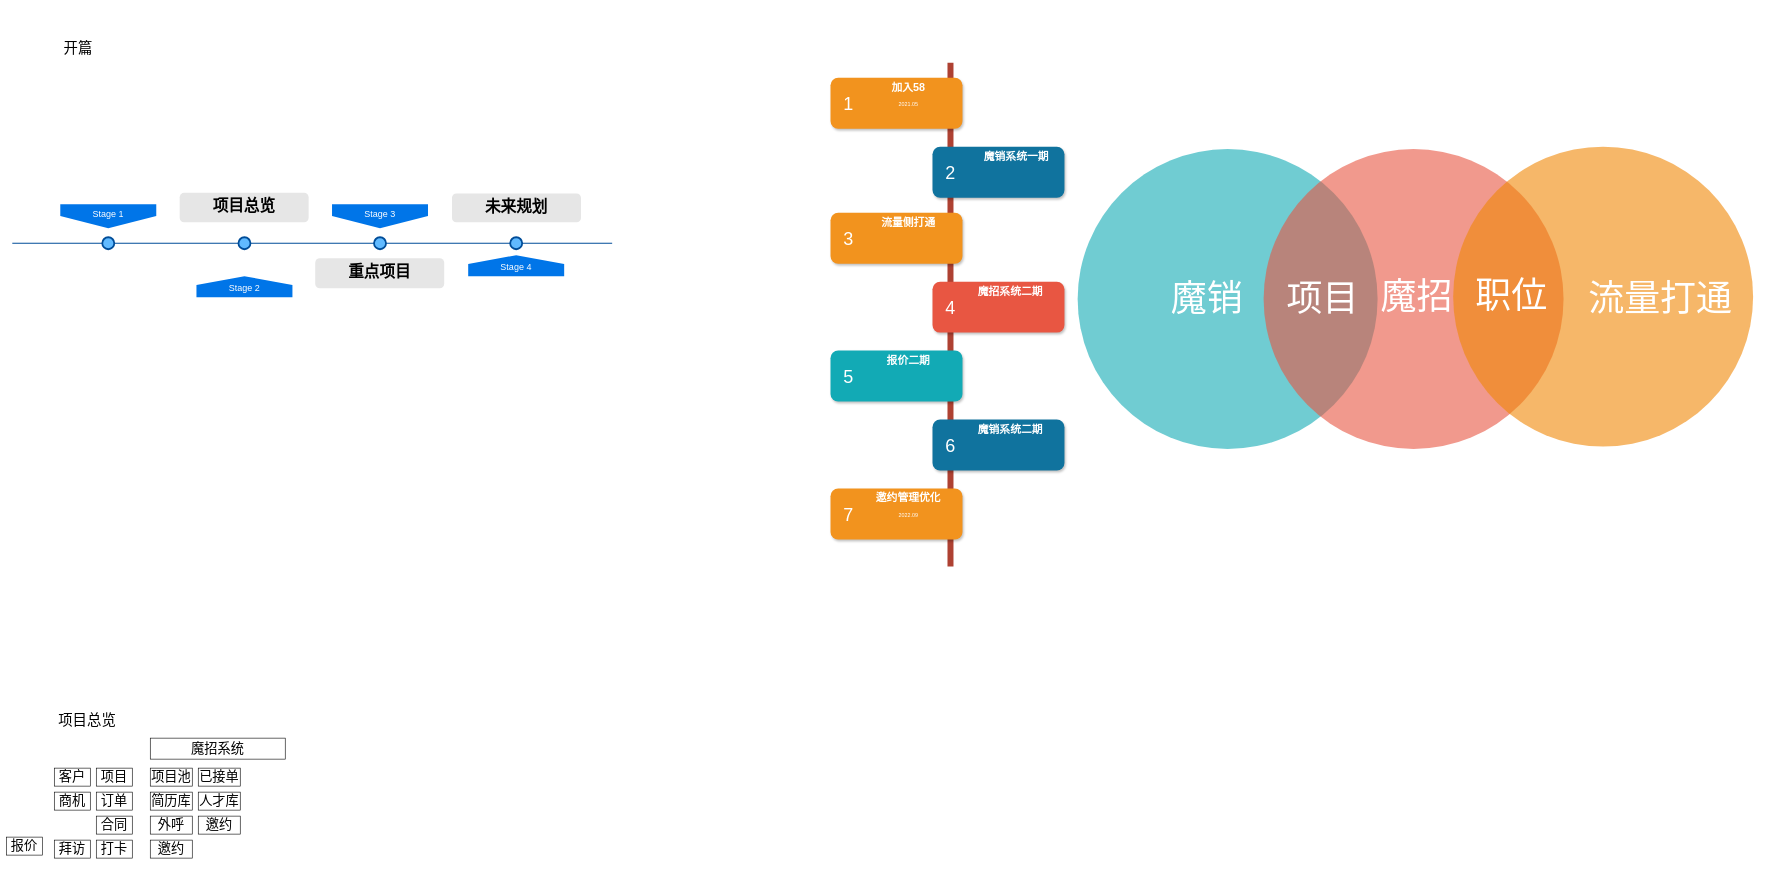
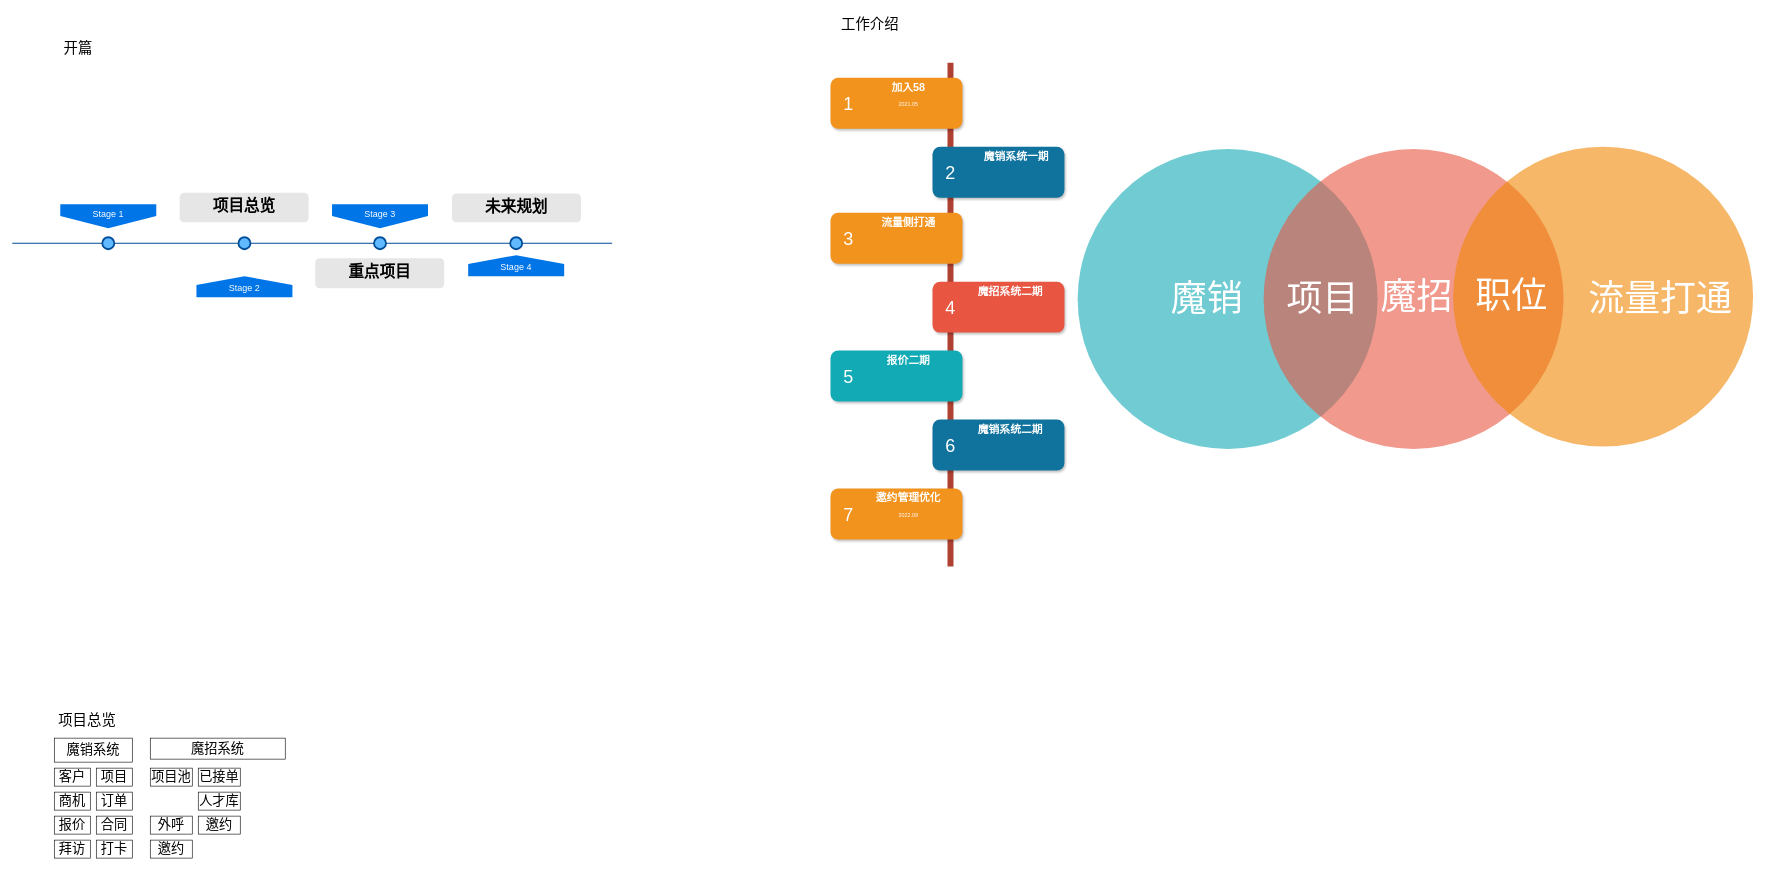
none -> (870, 24)
none -> (93, 750)
(171, 801) -> none
(24, 846) -> (72, 825)
